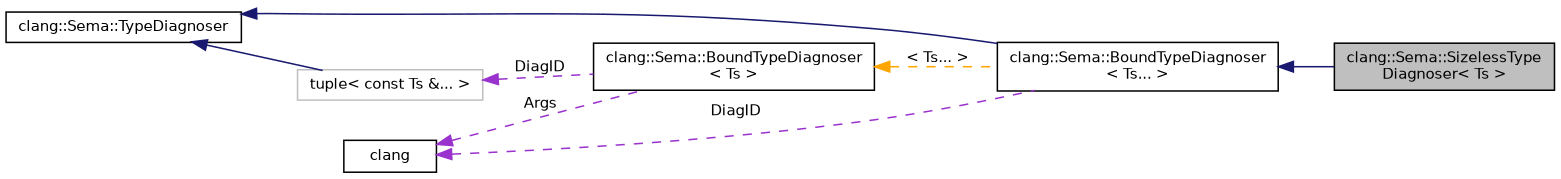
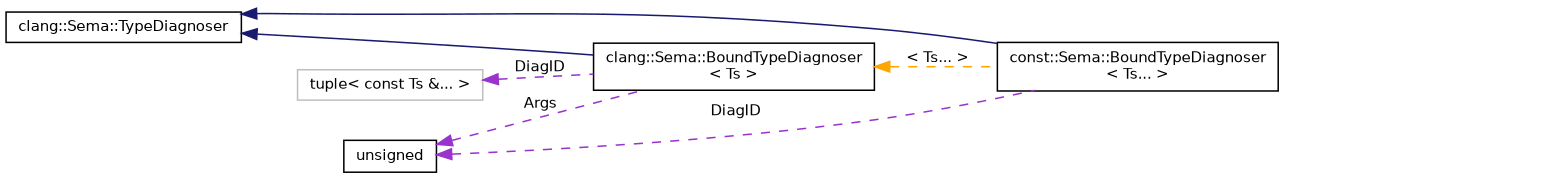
(265, 58) -> (425, 44)
(1138, 67) -> (1138, 67)
(1444, 67) -> none
(390, 156) -> (390, 156)
